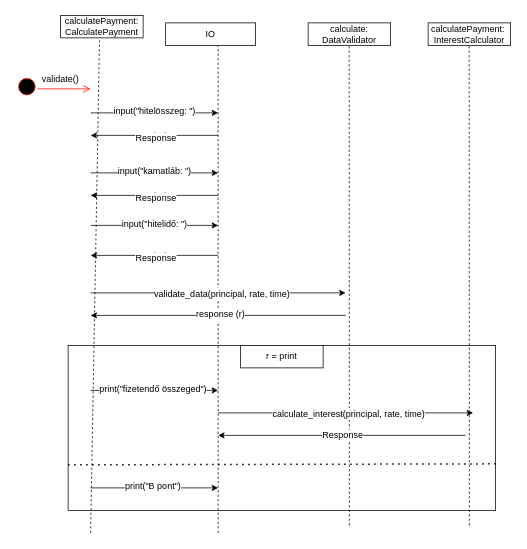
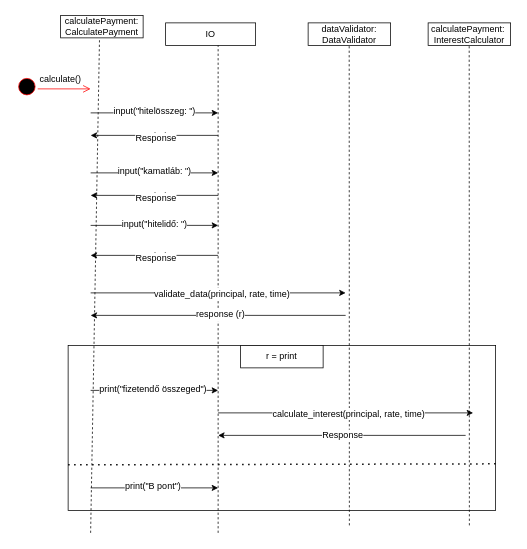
(349, 34) -> (349, 34)
(60, 79) -> (60, 79)
